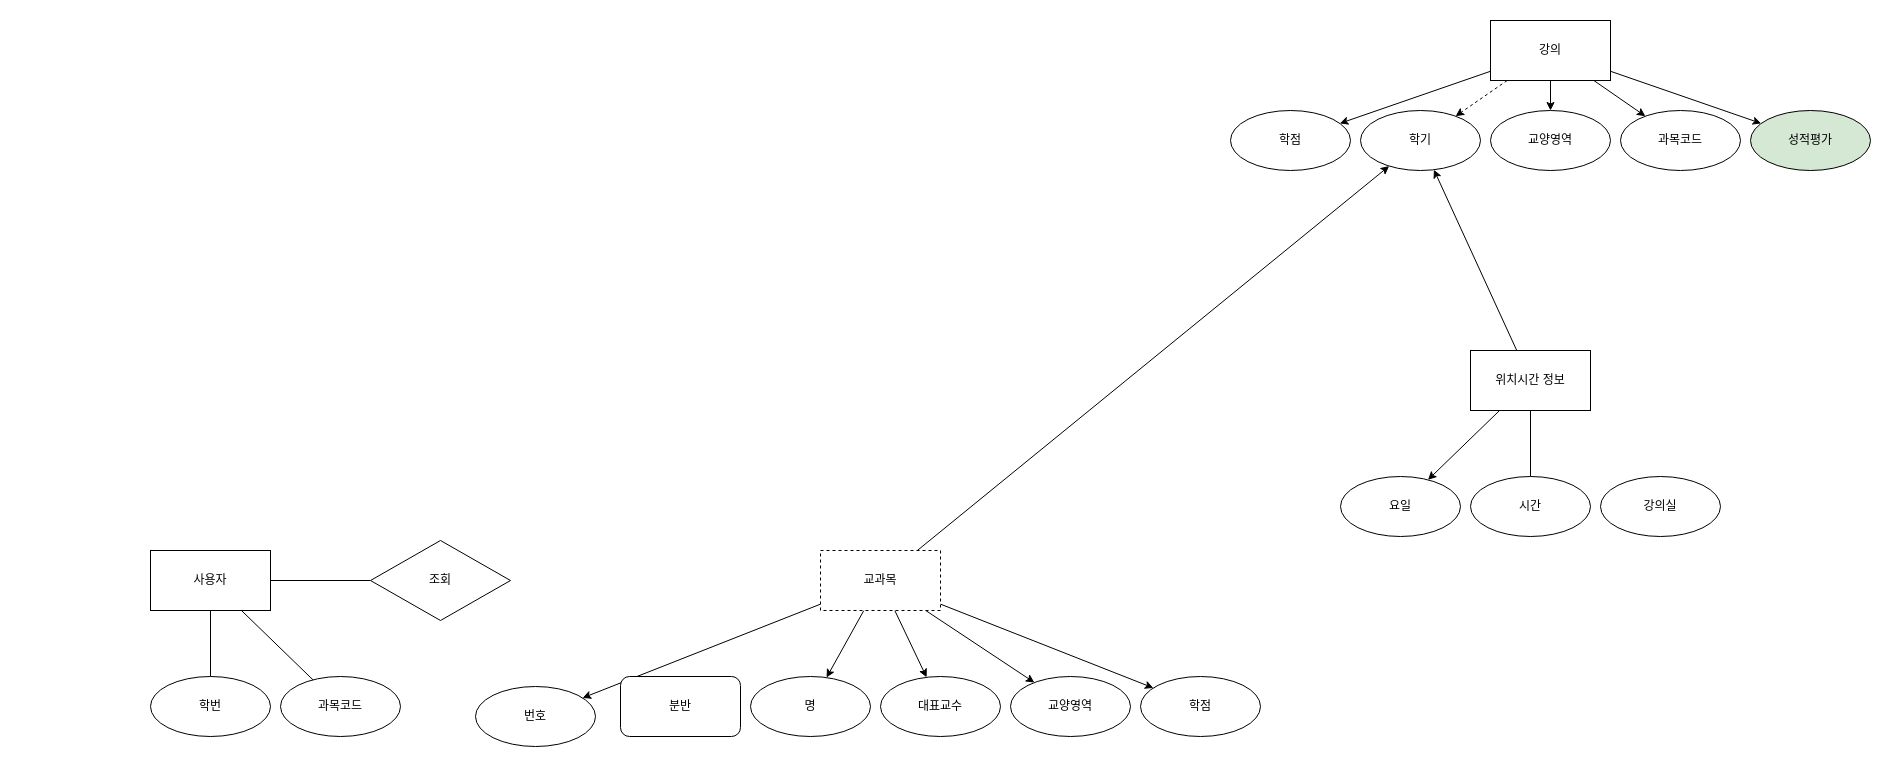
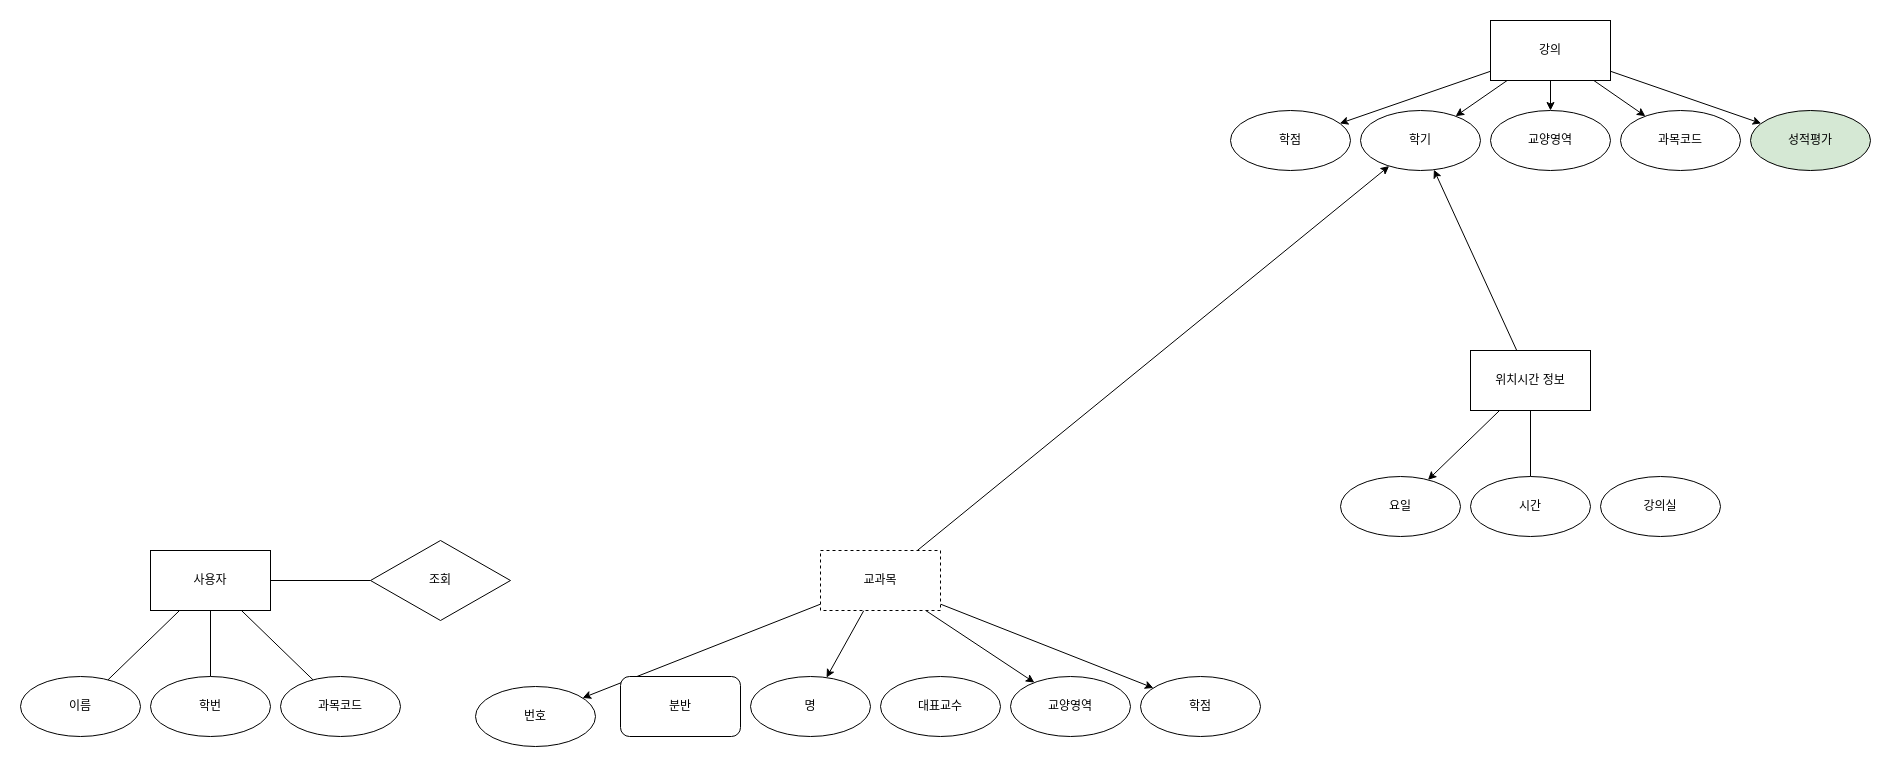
(1484, 97) -> (1484, 97)
(909, 641) -> none
none -> (144, 645)
none -> (81, 707)
